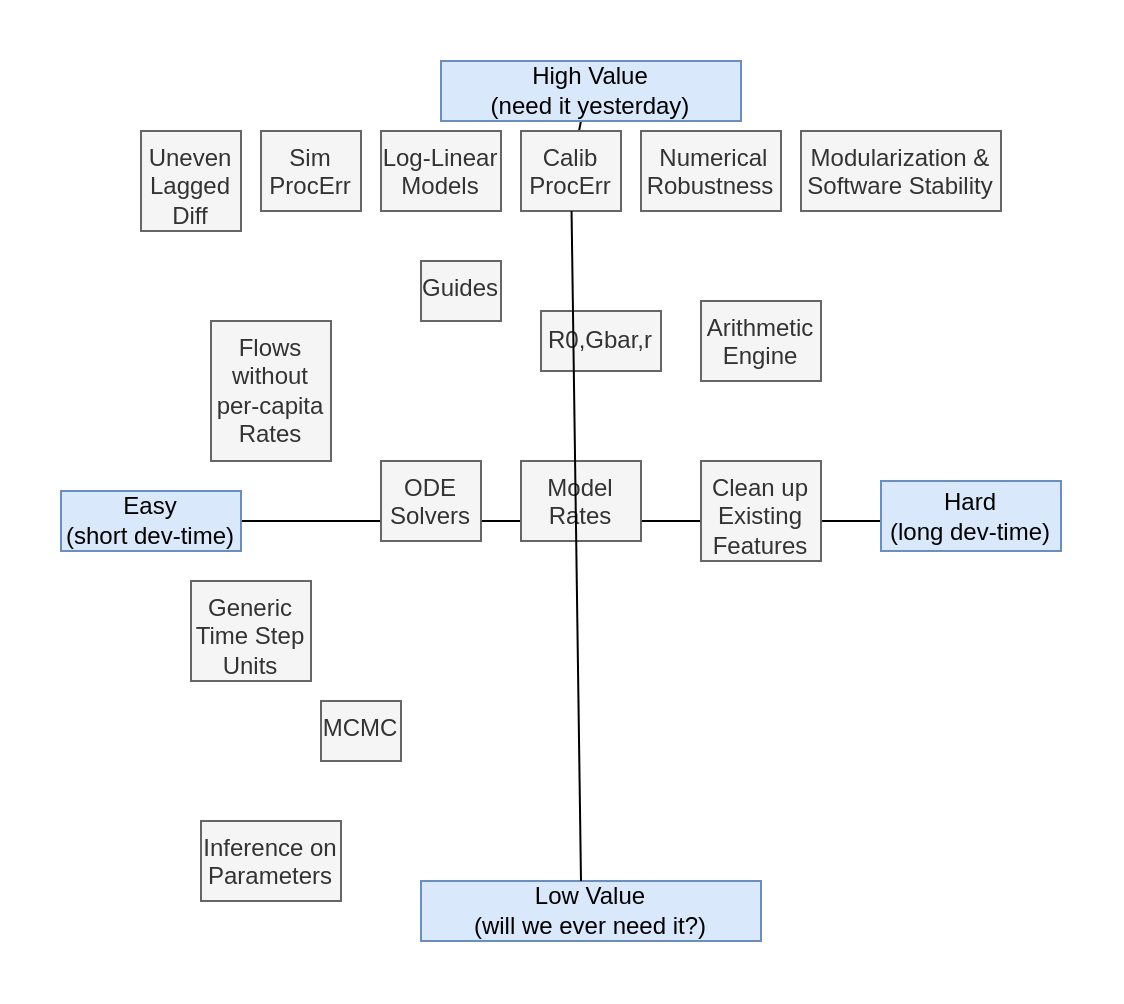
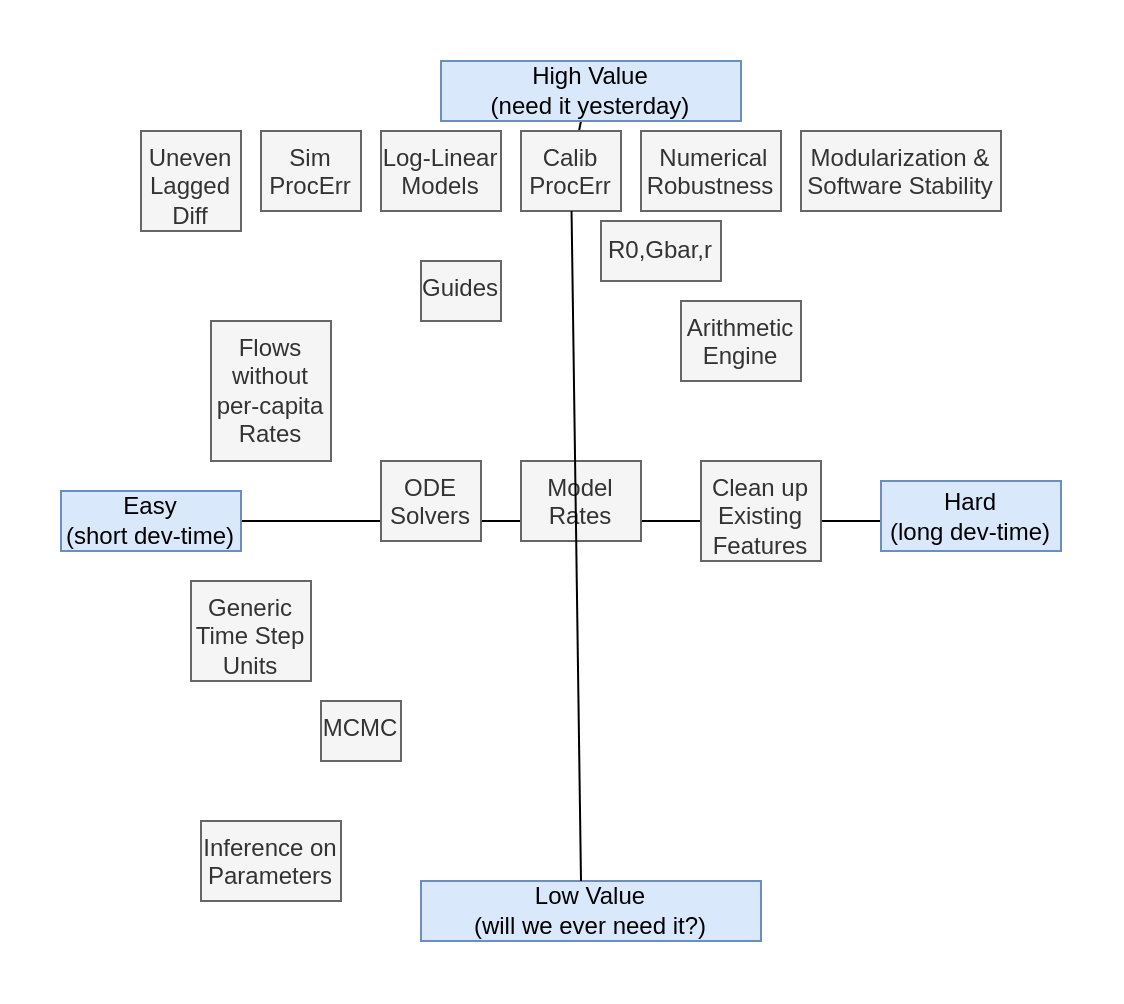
(601, 341) -> (661, 251)
(761, 341) -> (741, 341)
